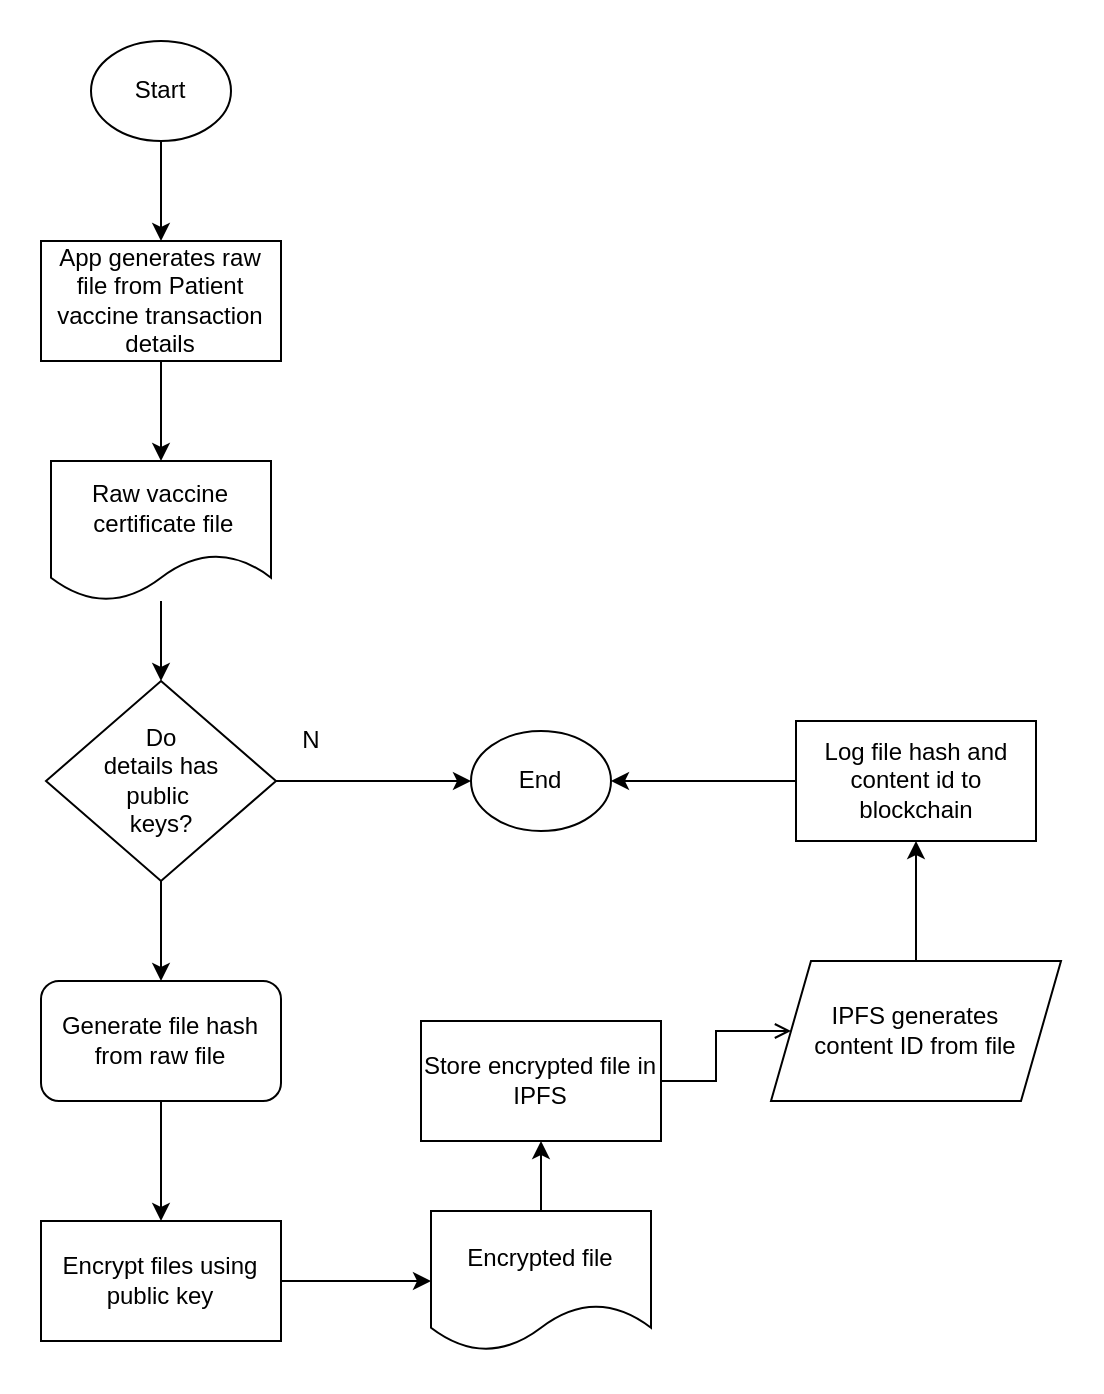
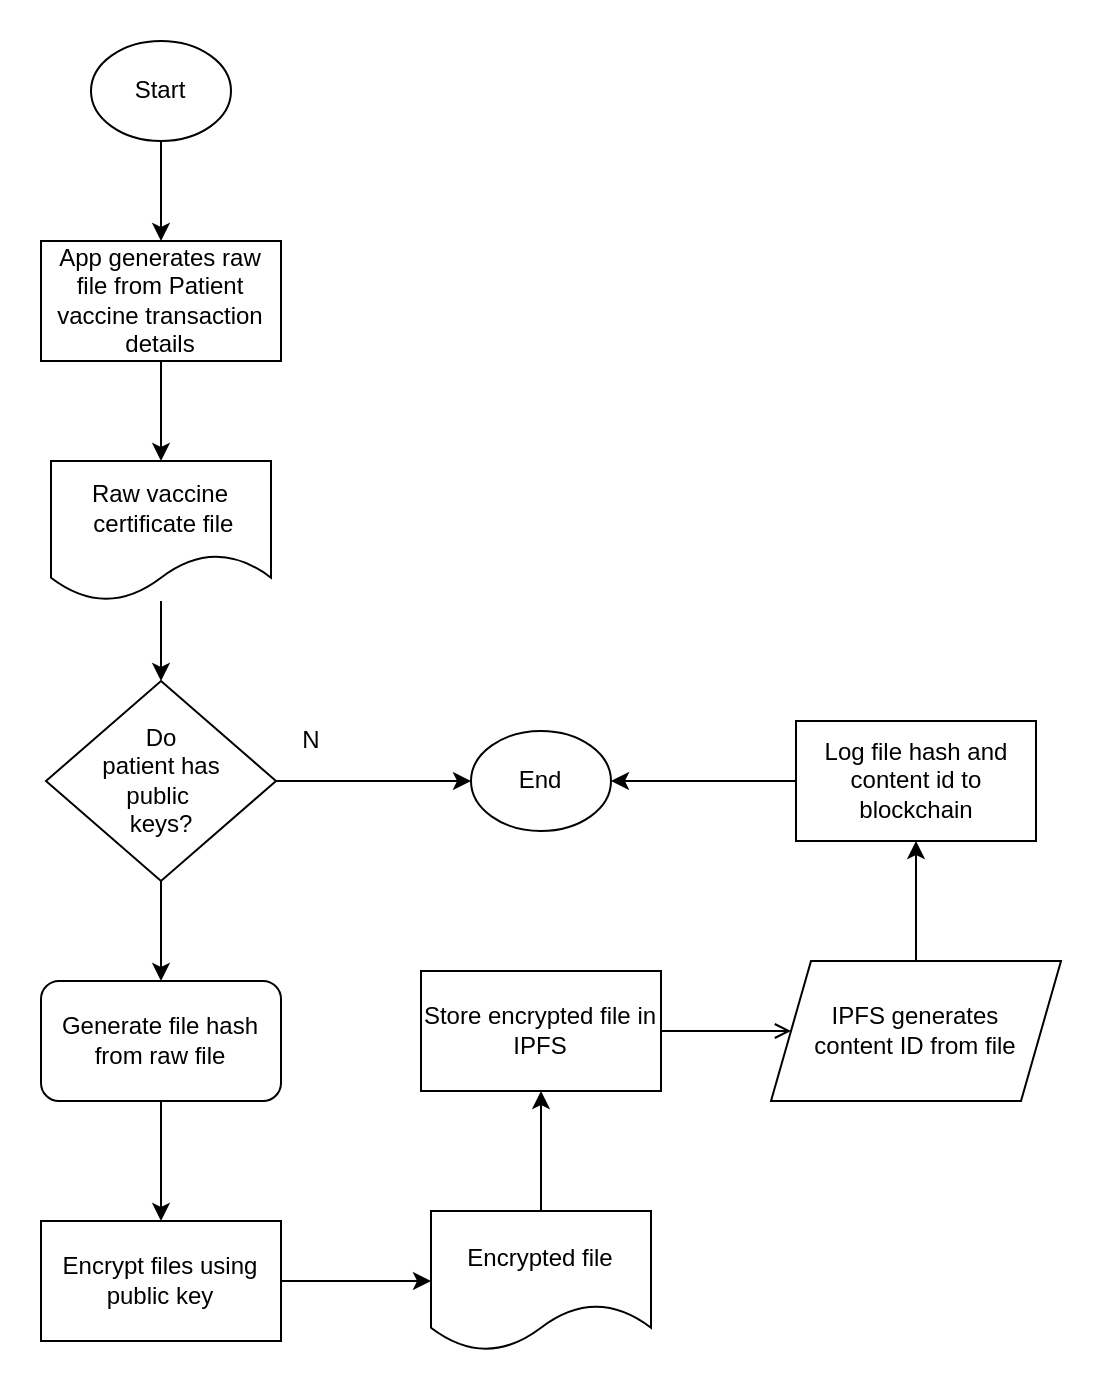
(162, 781) -> (162, 781)
(541, 1081) -> (541, 1031)
